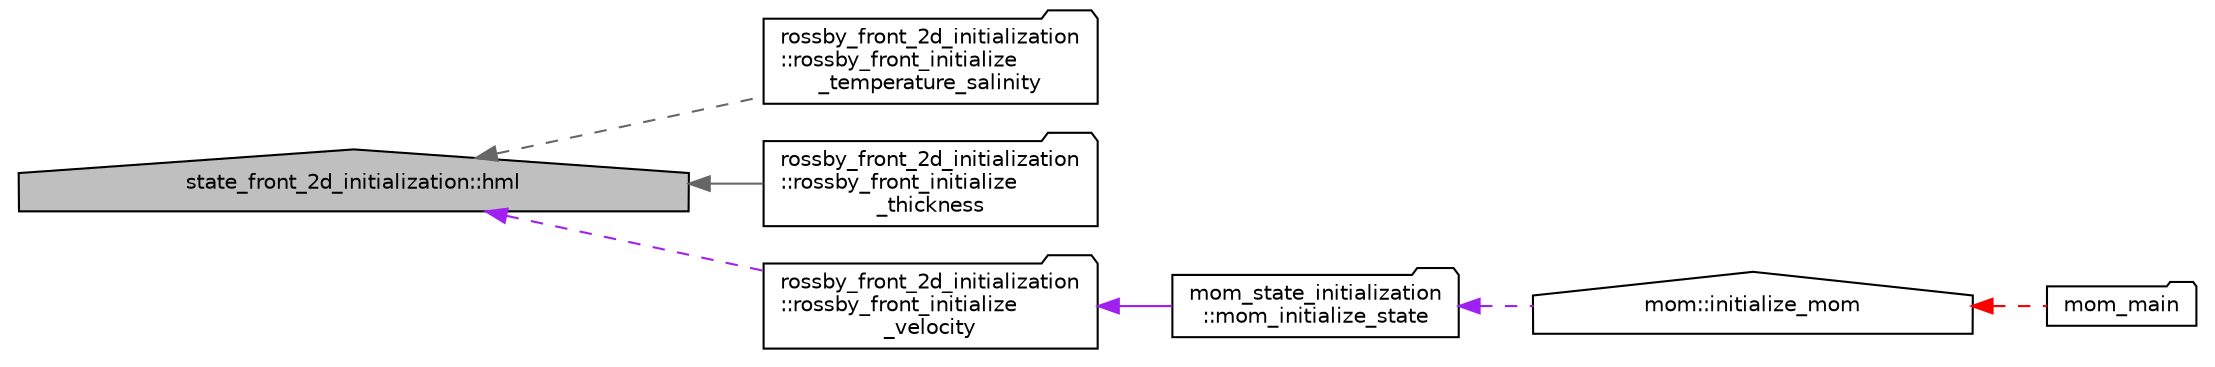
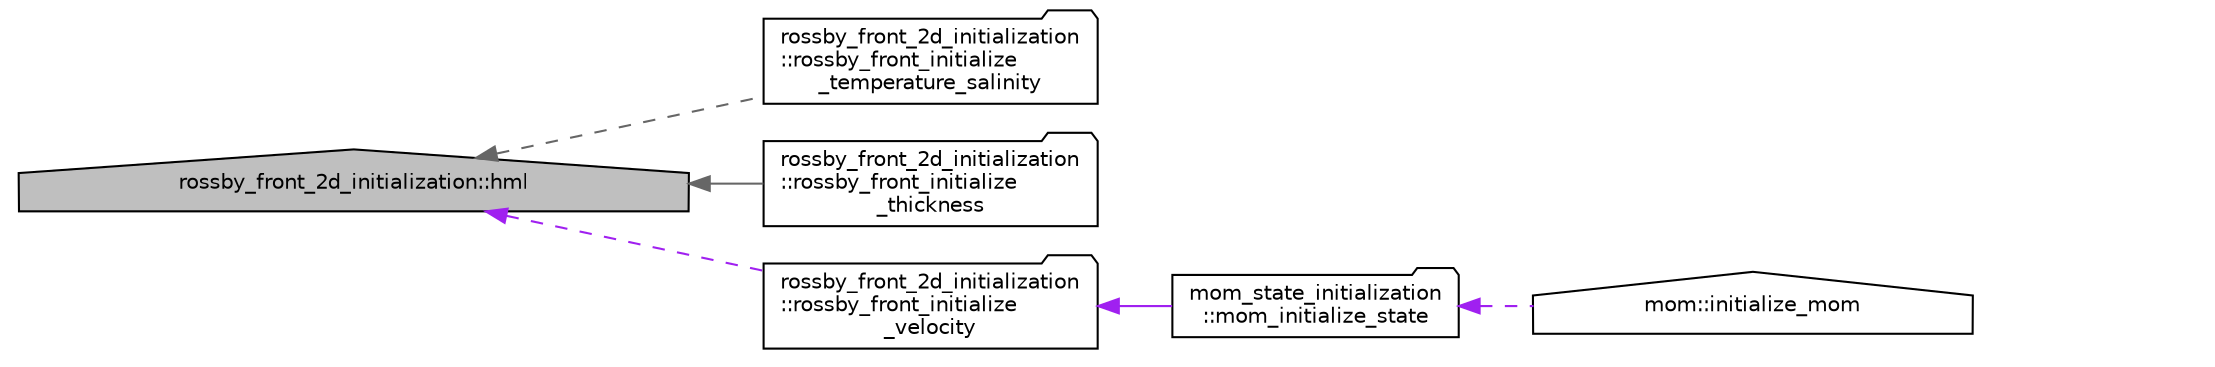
(354, 184) -> (354, 184)
(2122, 306) -> none
